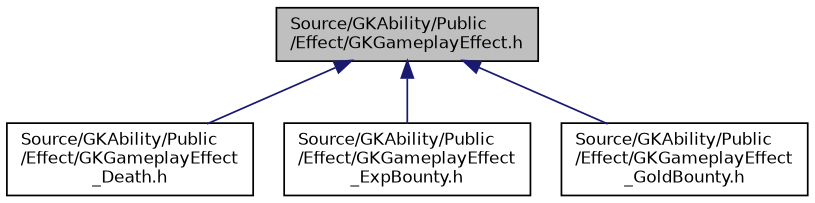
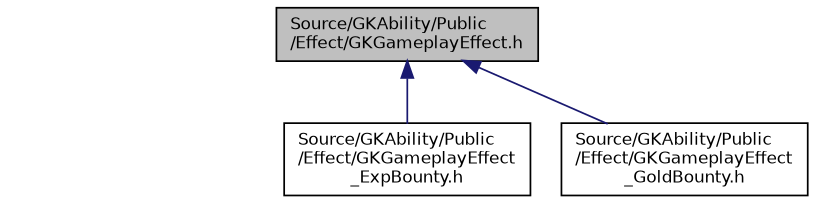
(130, 159) -> none
